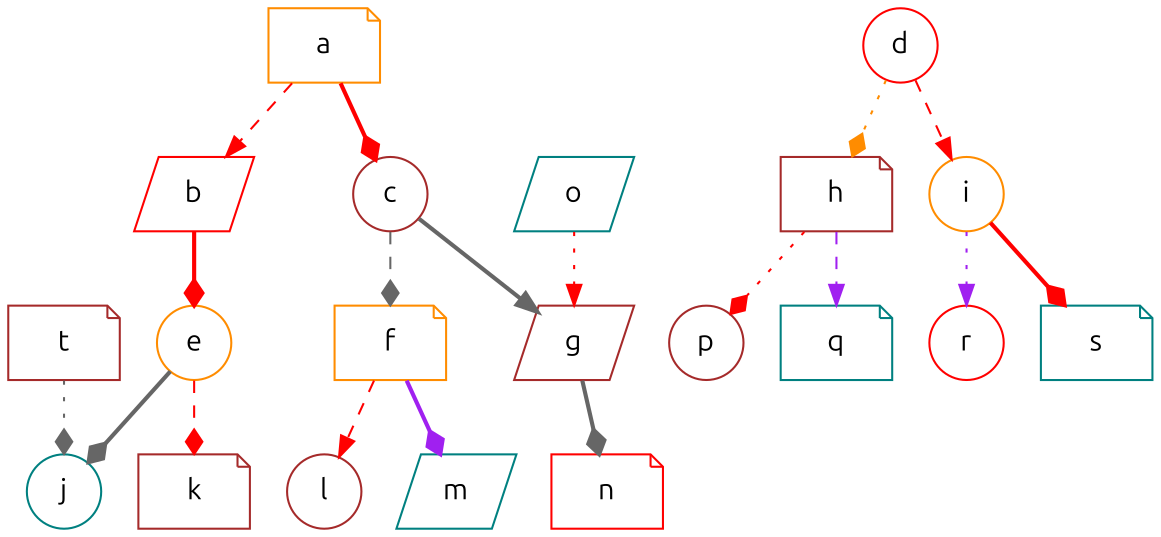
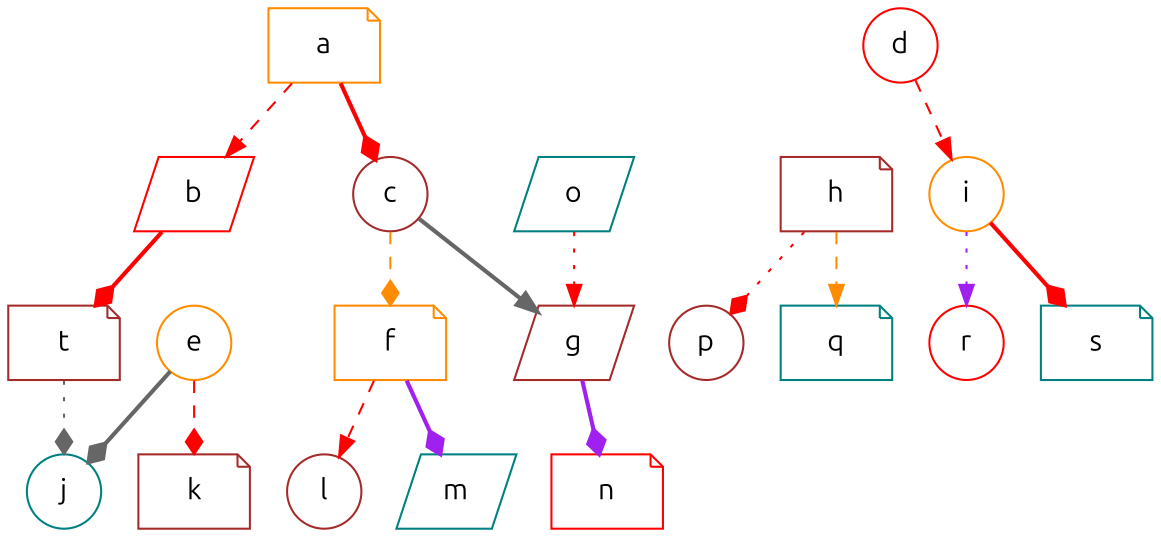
(874, 107) -> none
(194, 256) -> (137, 259)
(390, 256) -> (390, 256)
(836, 258) -> (836, 258)
(588, 405) -> (588, 405)
